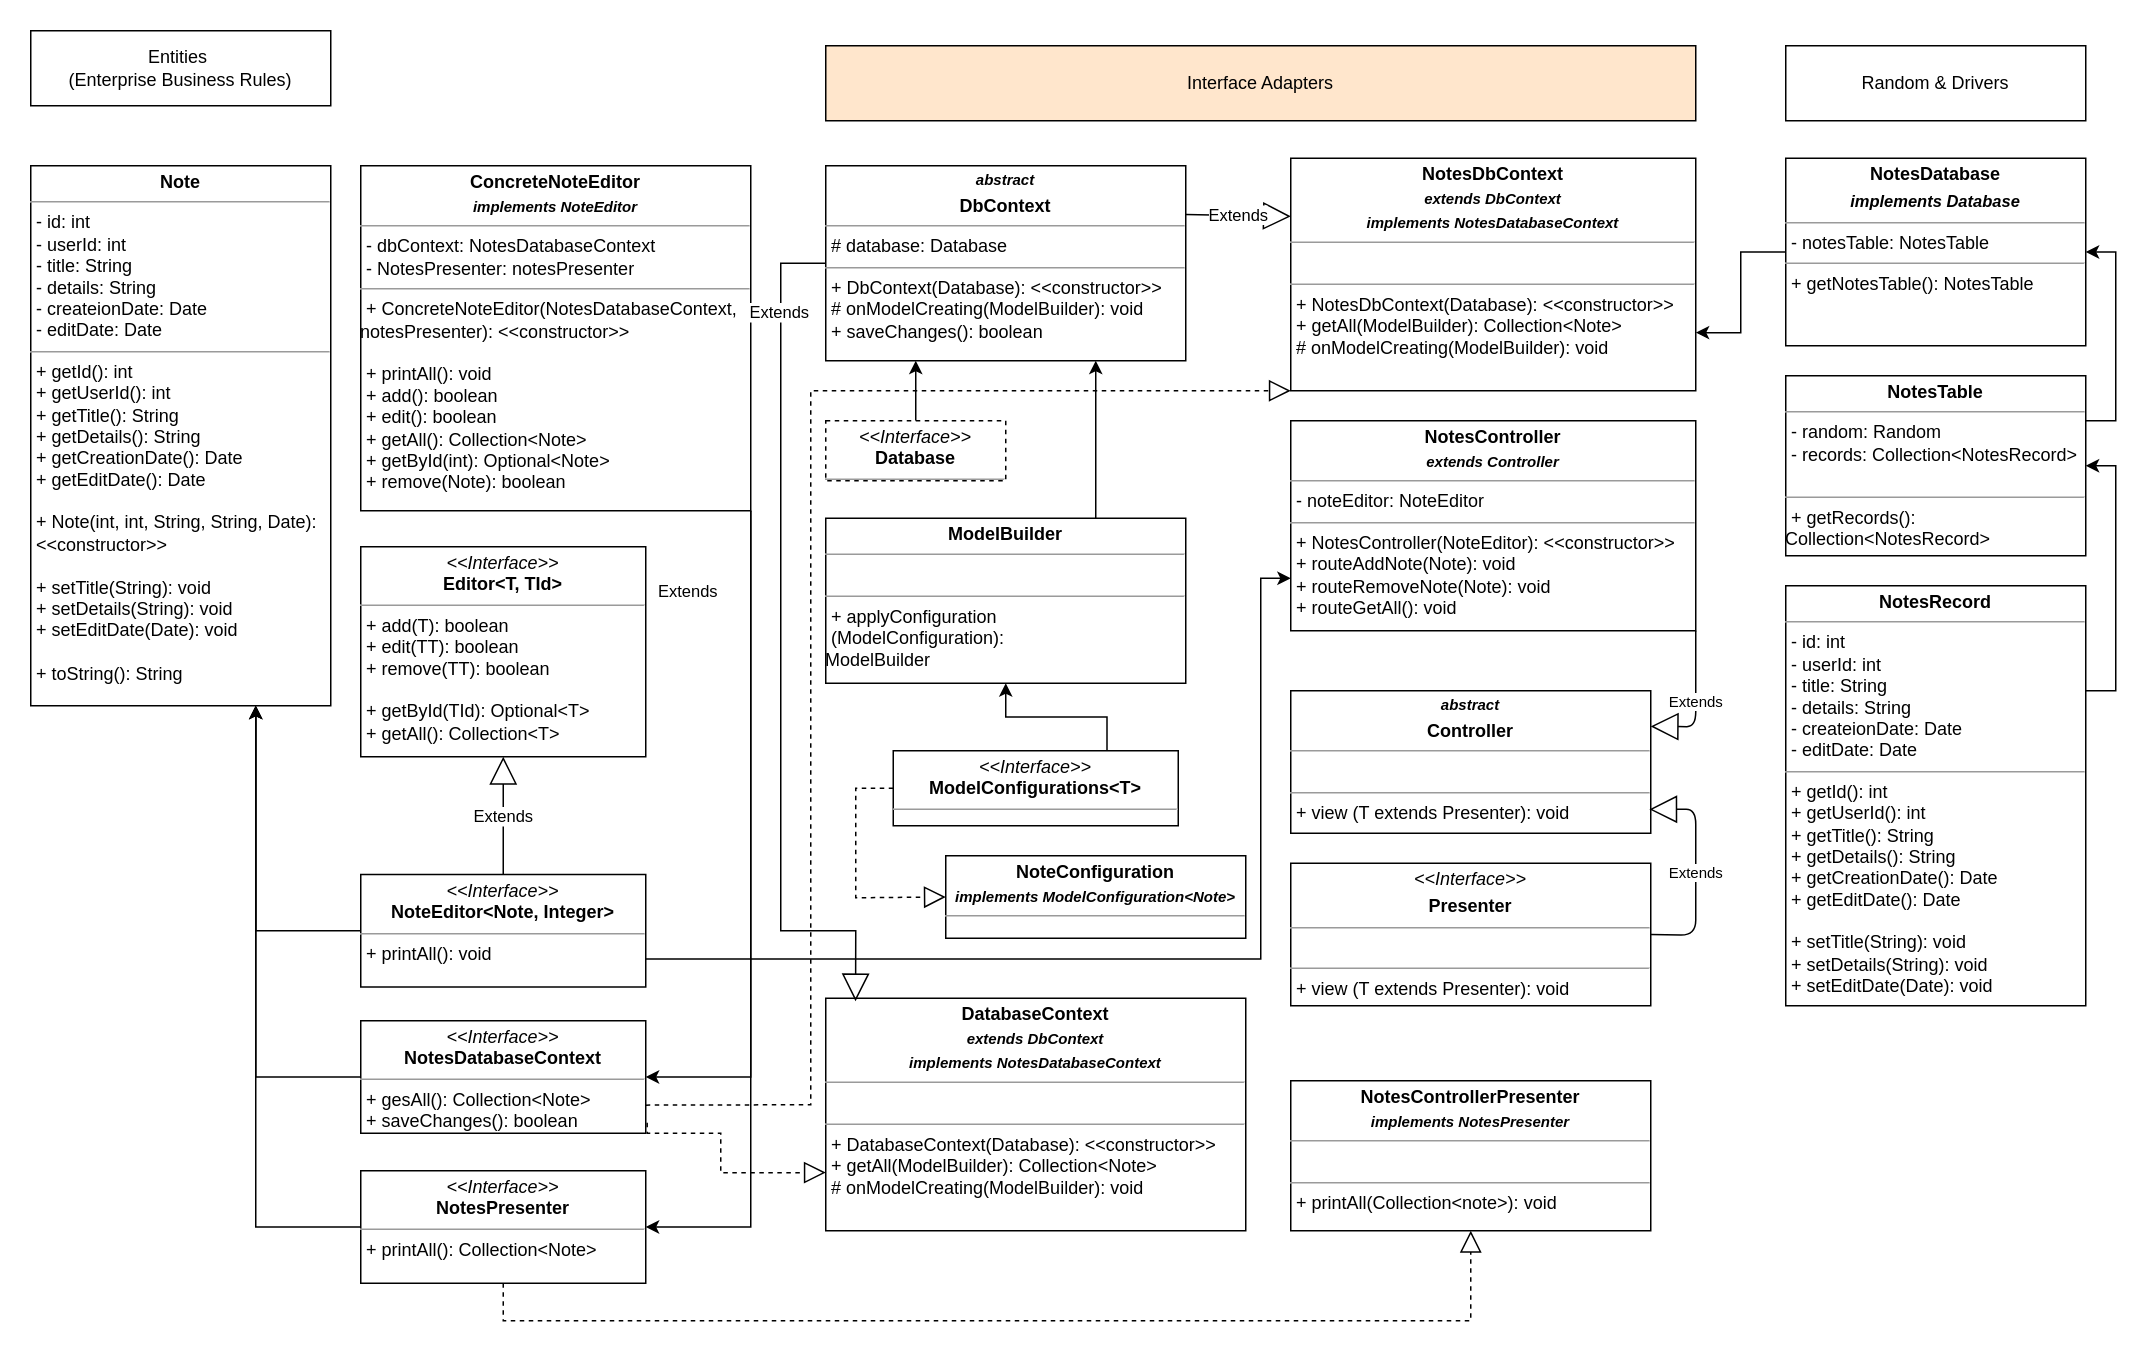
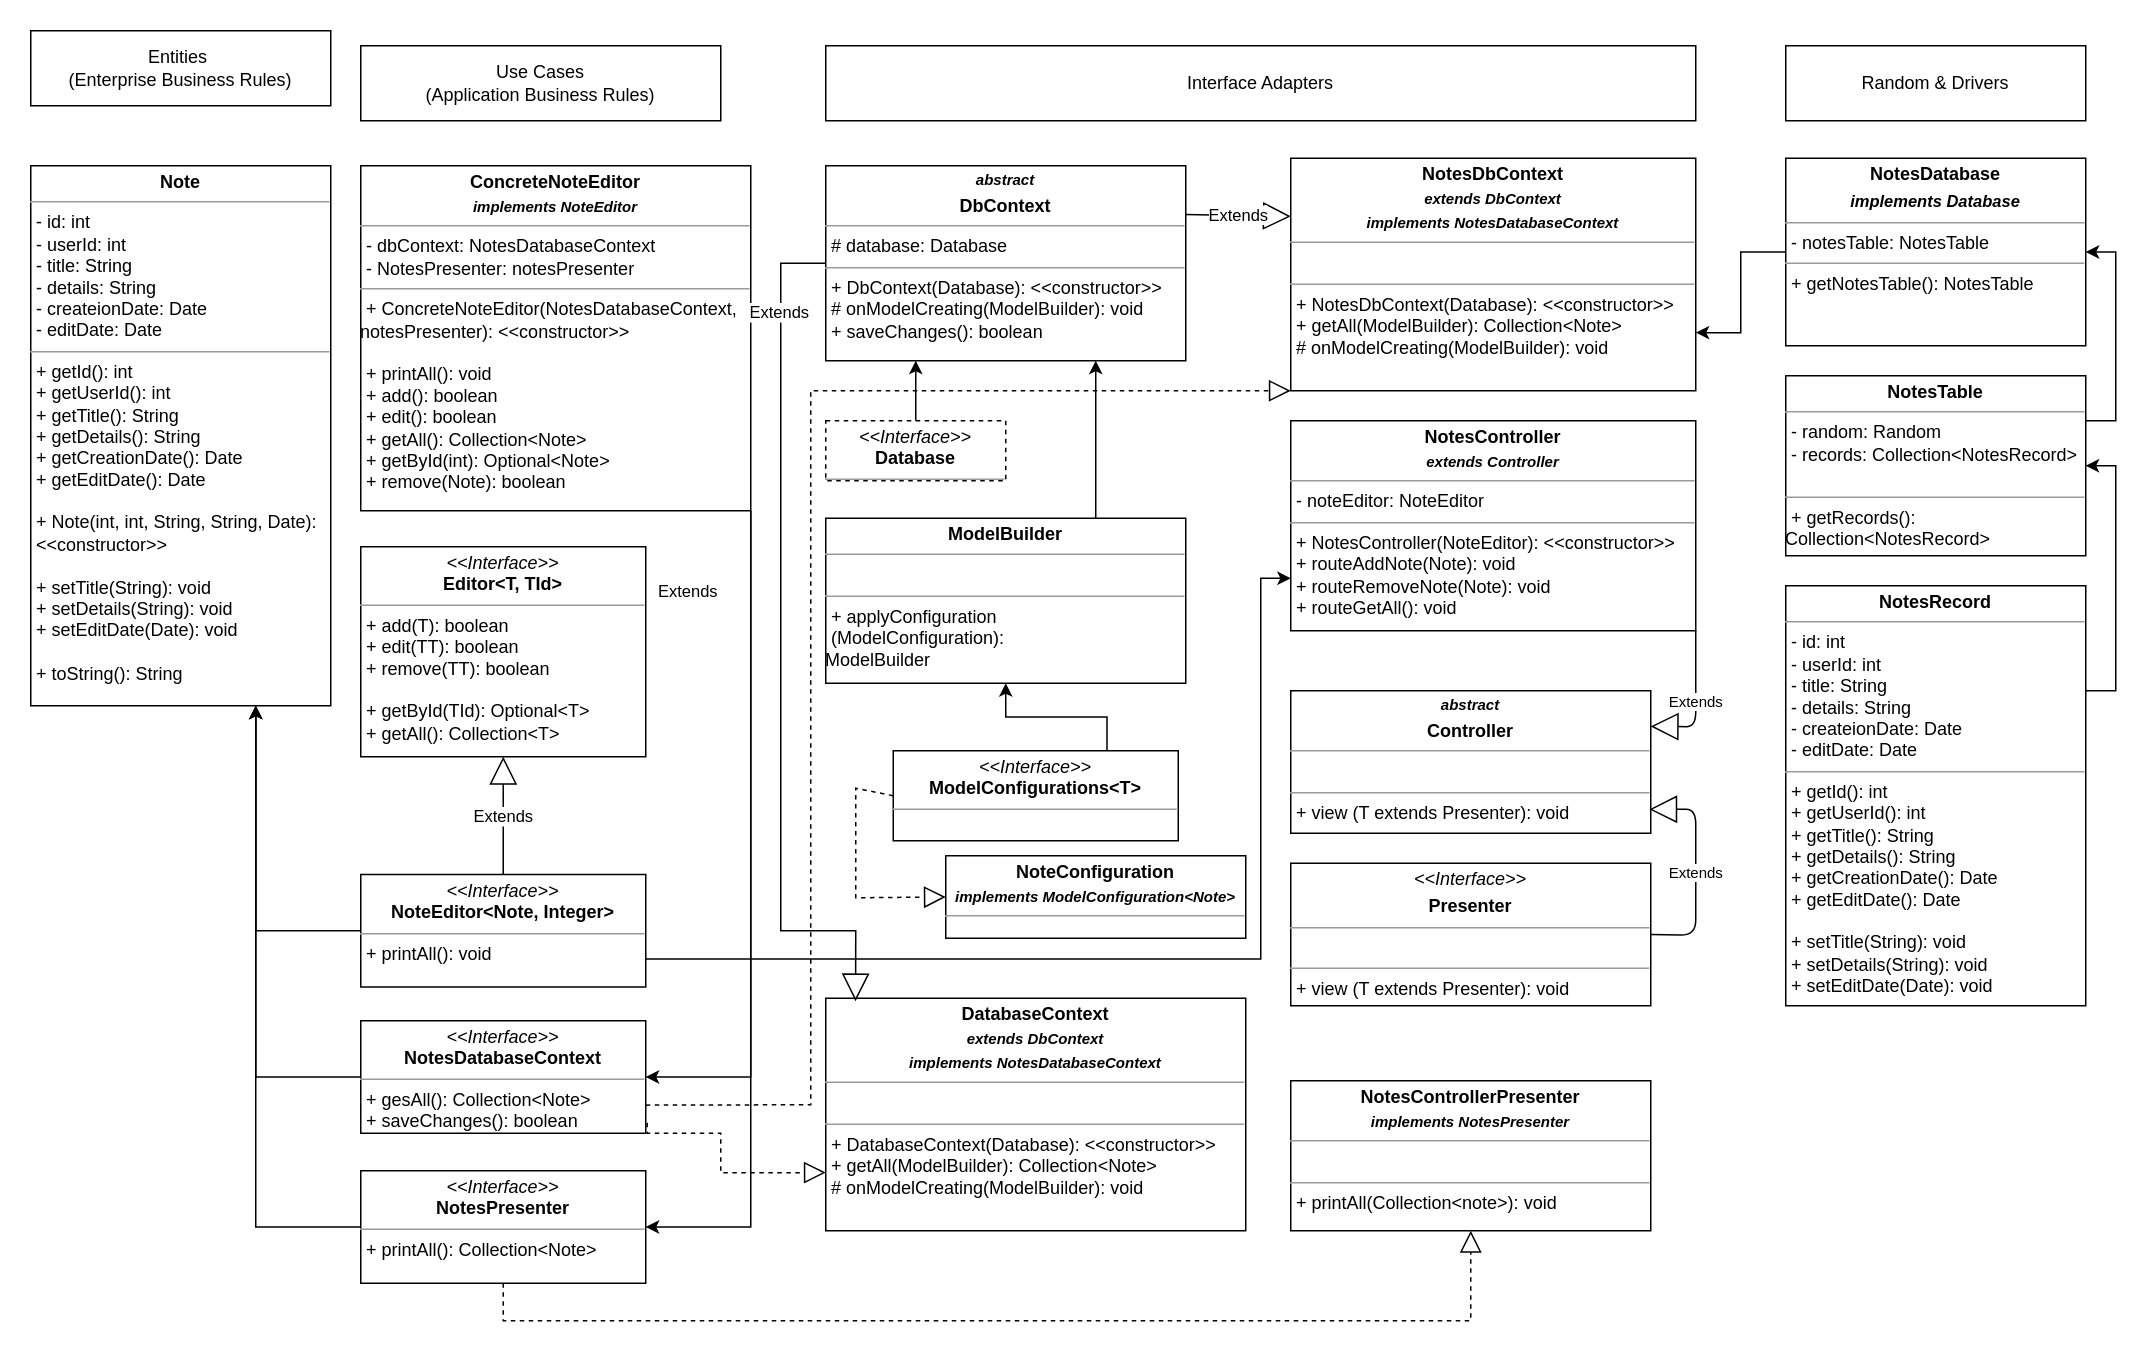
none -> (541, 83)
(1261, 83) -> (1261, 83)
(1036, 788) -> (1036, 796)
